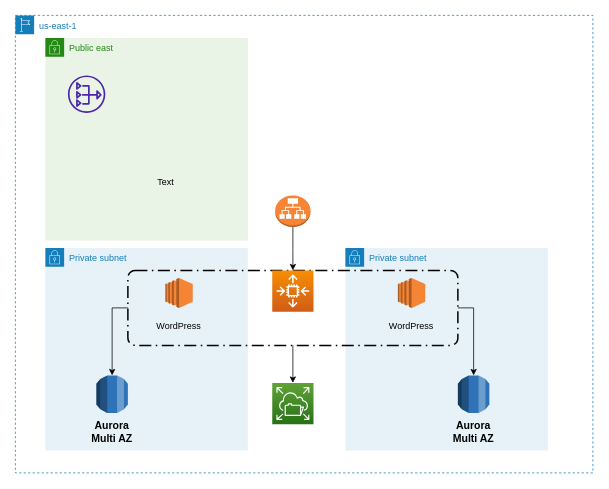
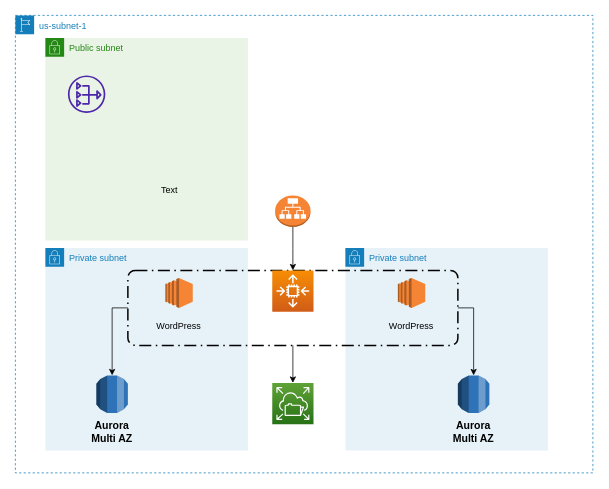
(62, 26) -> (67, 26)
(94, 49) -> (99, 49)
(165, 183) -> (169, 190)
